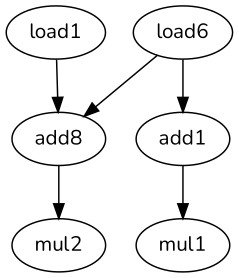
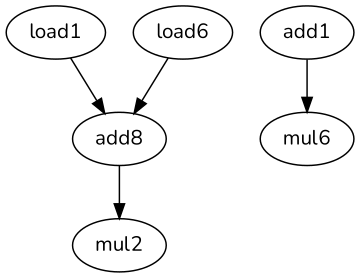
(183, 78) -> none
(183, 245) -> (307, 139)
